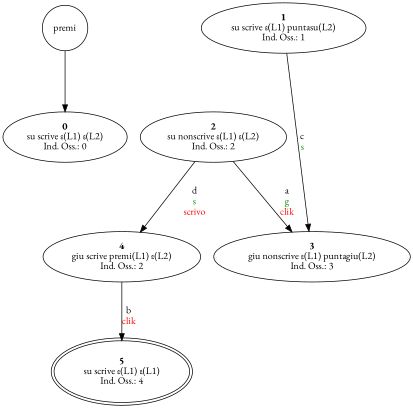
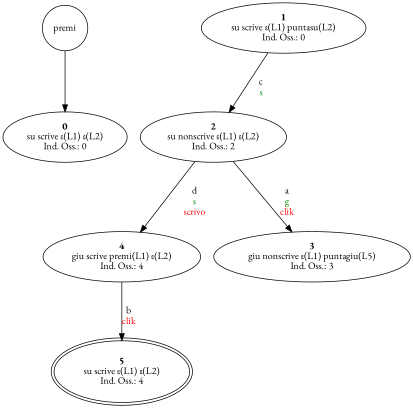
(284, 37) -> (284, 37)
(297, 139) -> (250, 80)
(312, 256) -> (312, 256)
(122, 266) -> (122, 266)
(122, 371) -> (122, 371)
